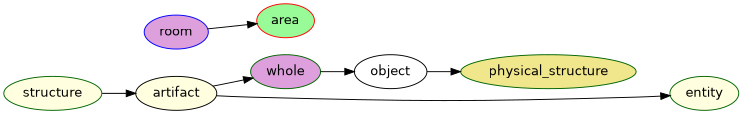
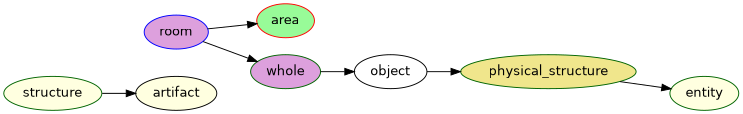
(228, 83) -> (226, 50)
(439, 101) -> (641, 85)
